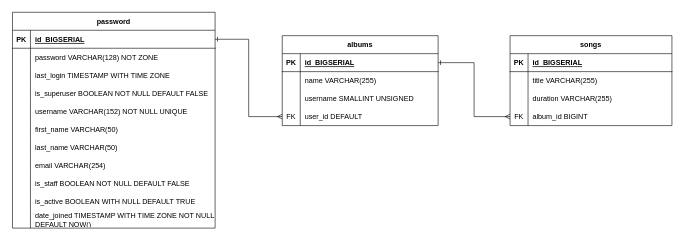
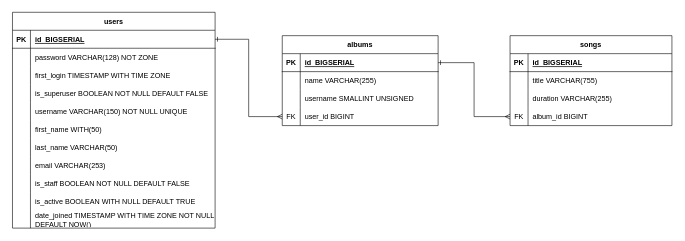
(113, 22) -> (113, 22)
(99, 76) -> (101, 76)
(566, 81) -> (566, 81)
(106, 112) -> (106, 112)
(333, 117) -> (331, 117)
(77, 130) -> (71, 130)
(68, 166) -> (68, 166)
